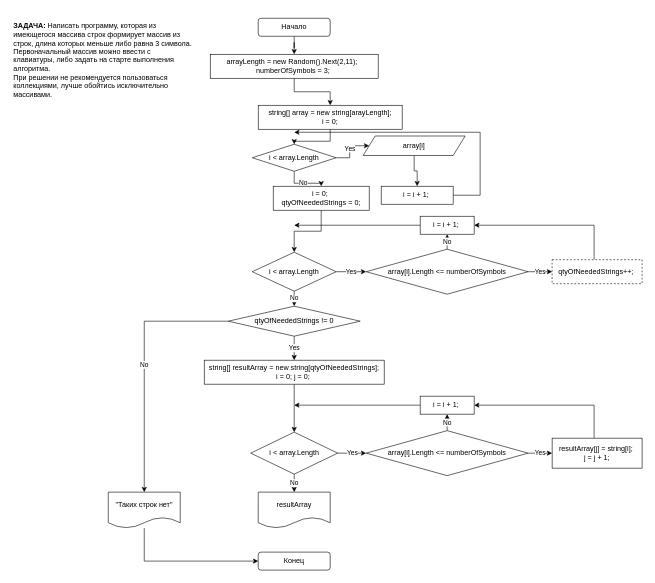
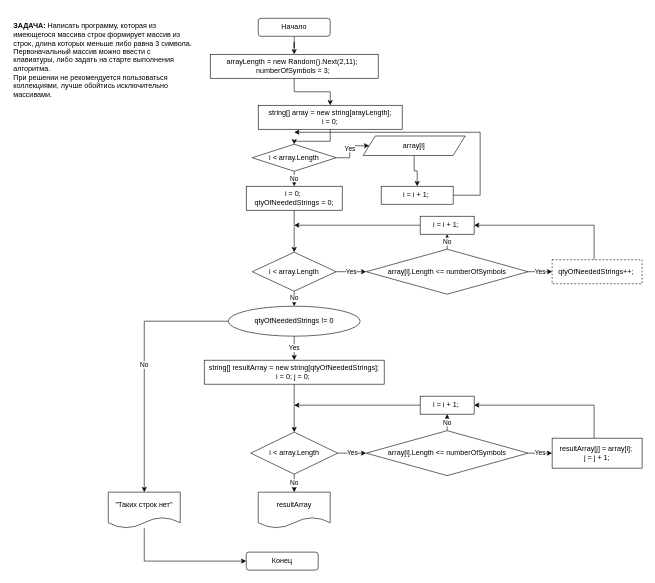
(321, 198) -> (294, 198)
(294, 321) -> (294, 321)
(597, 453) -> (597, 453)
(294, 561) -> (282, 561)
